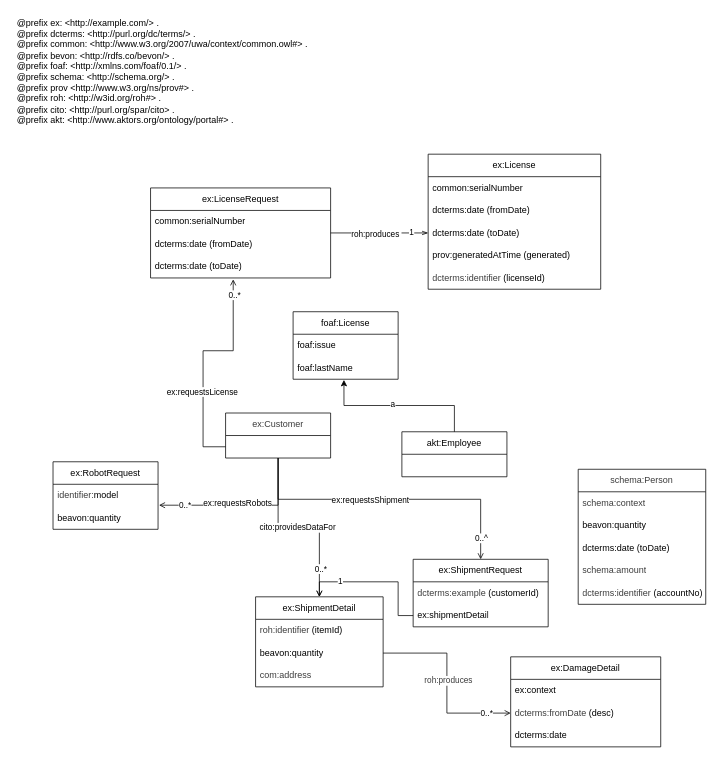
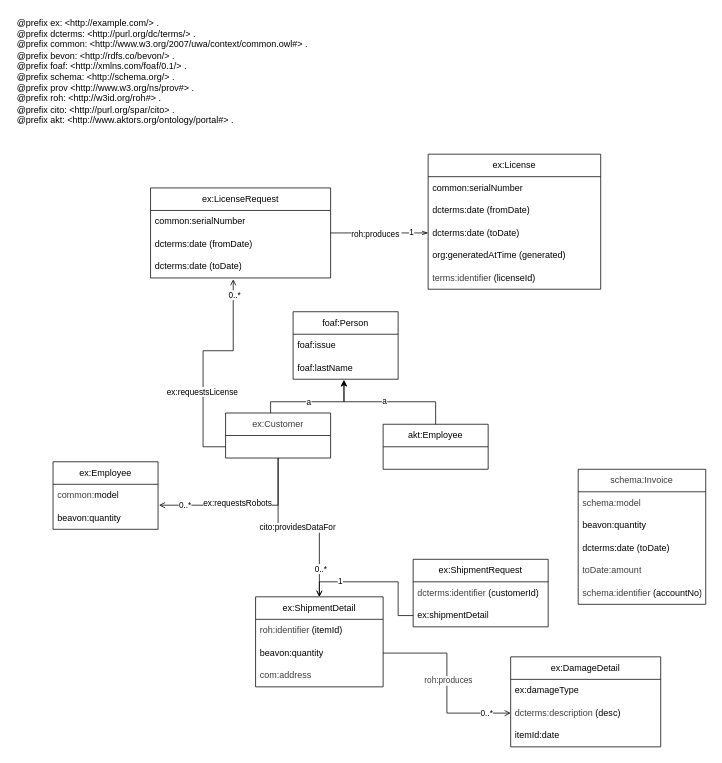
(510, 255) -> (507, 255)
(501, 278) -> (496, 278)
(345, 323) -> (345, 323)
none -> (300, 402)
(454, 454) -> (435, 447)
(105, 473) -> (105, 473)
(642, 480) -> (642, 480)
(92, 495) -> (85, 495)
(408, 499) -> none
(616, 503) -> (610, 503)
(614, 570) -> (614, 570)
(481, 593) -> (481, 593)
(642, 593) -> (642, 593)
(539, 690) -> (546, 690)
(572, 713) -> (577, 713)
(544, 735) -> (540, 735)
